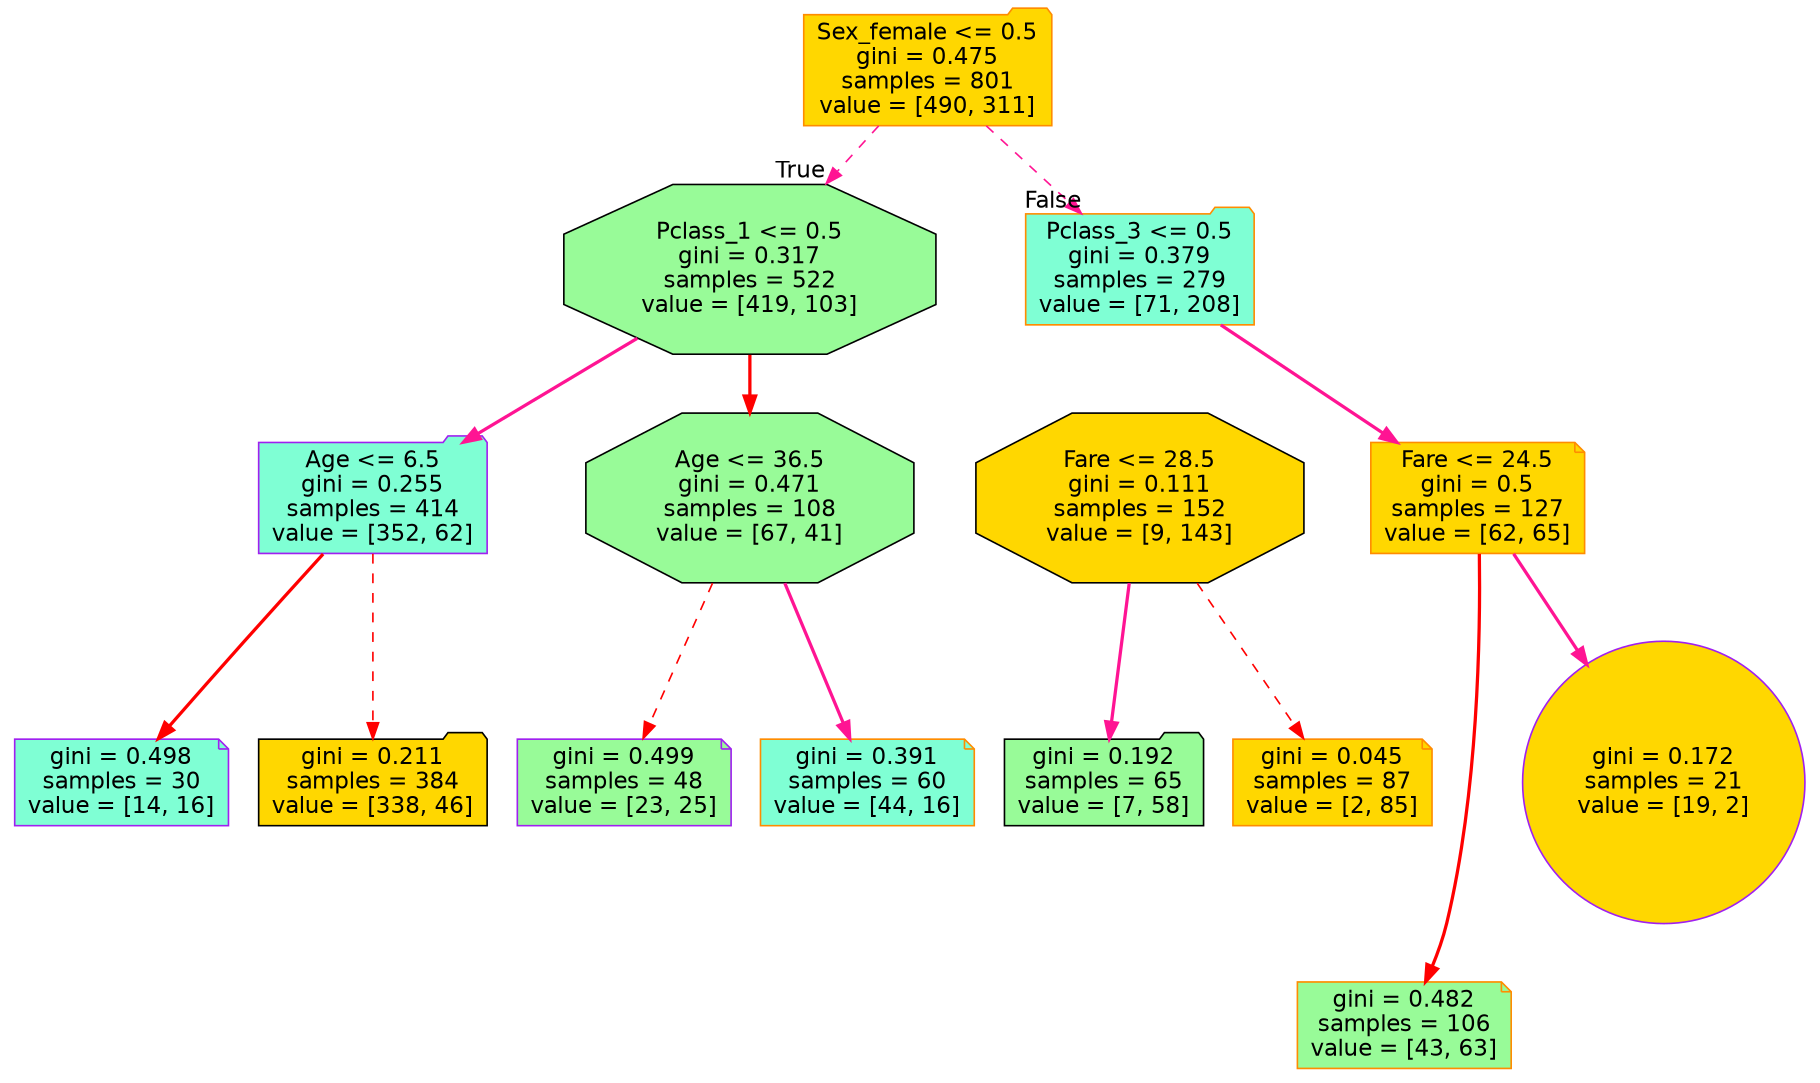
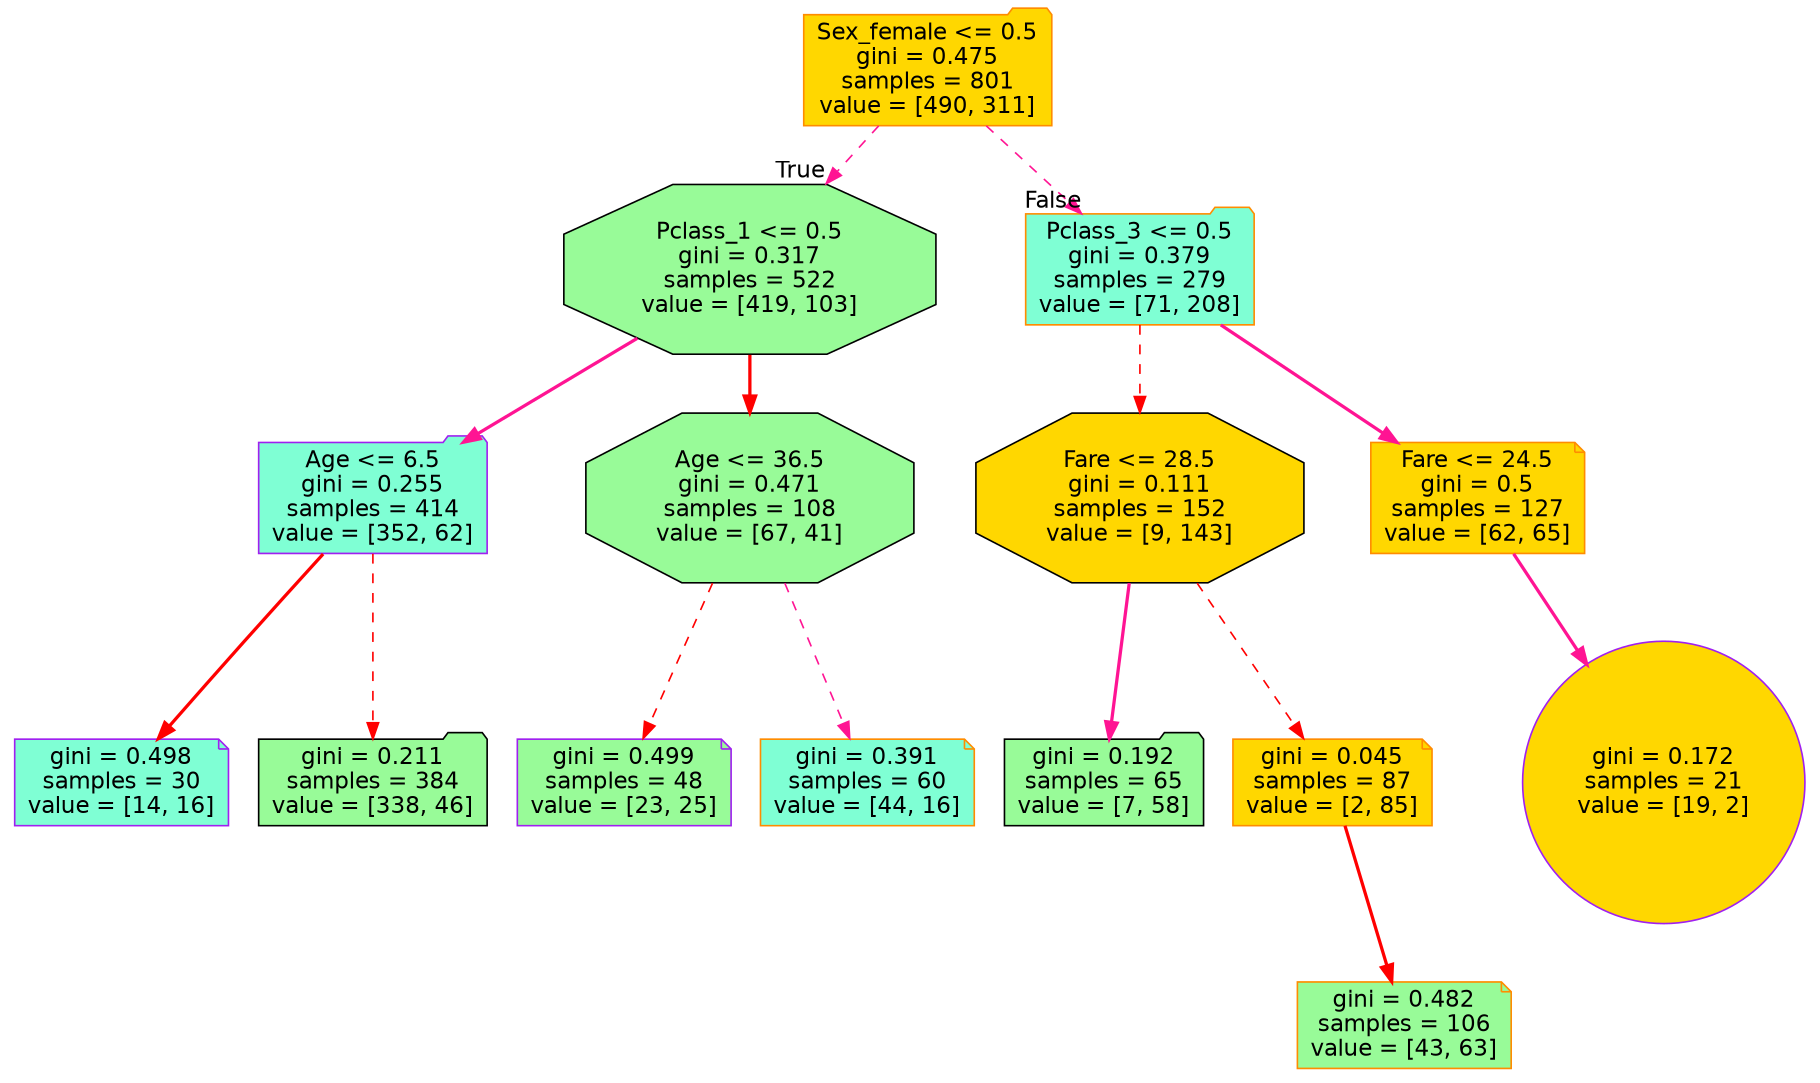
none -> (1140, 361)
(814, 653) -> (814, 653)
(1472, 762) -> (1366, 896)
(373, 782) -> (373, 782)
